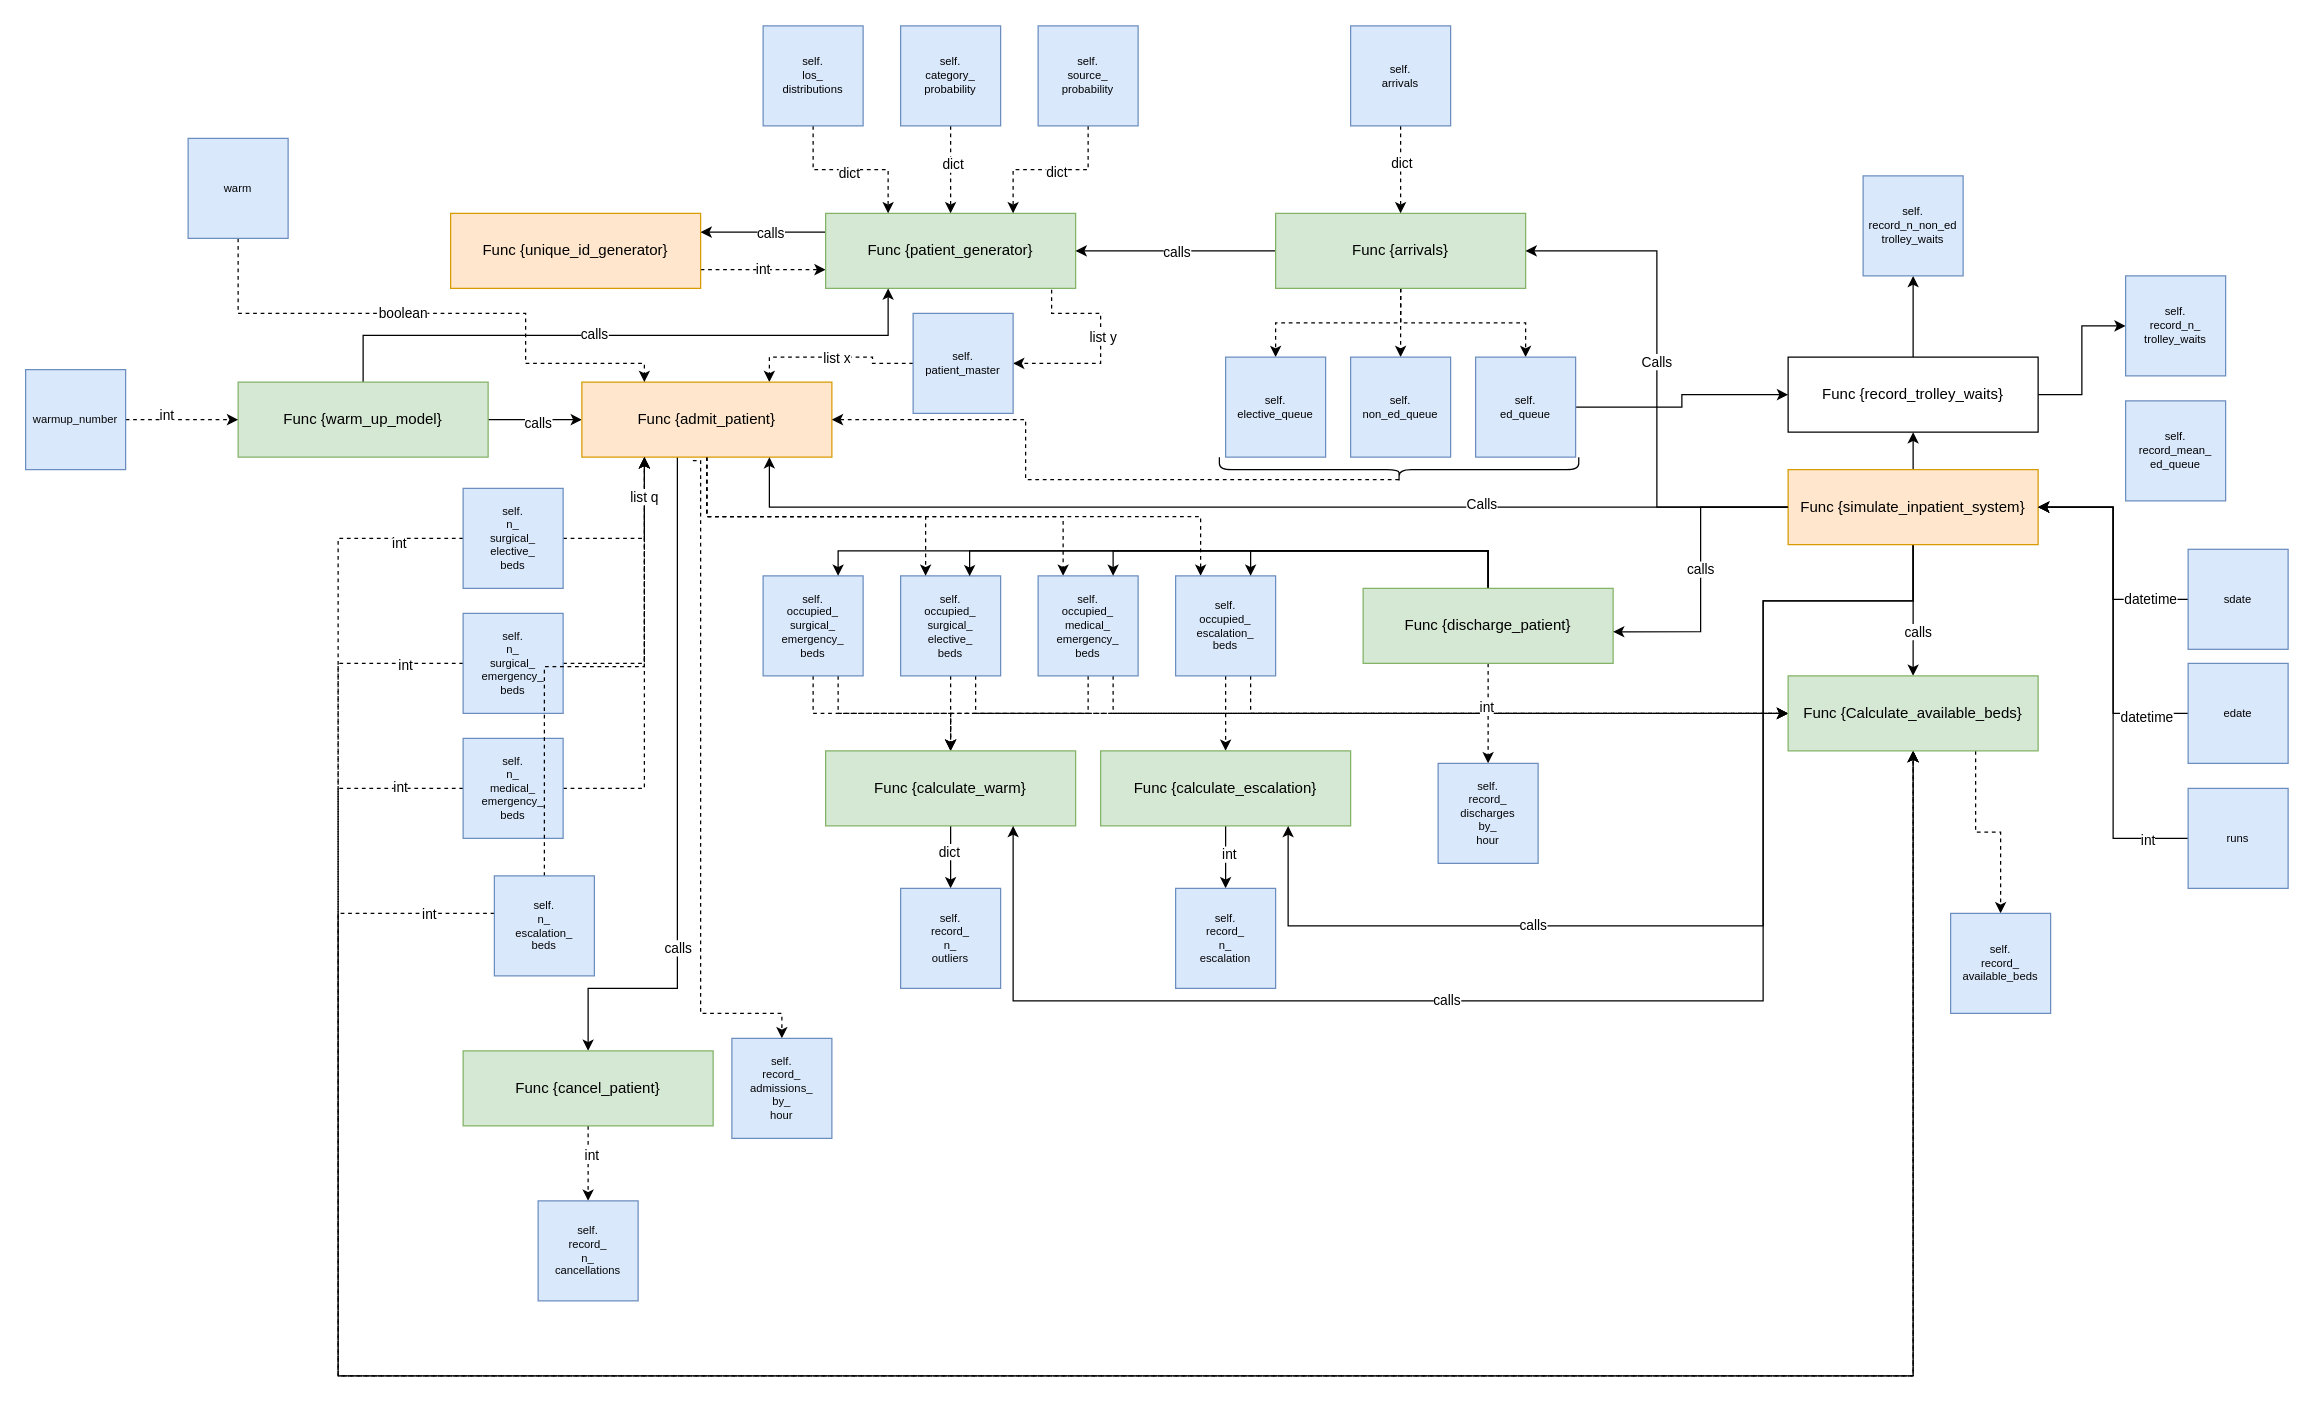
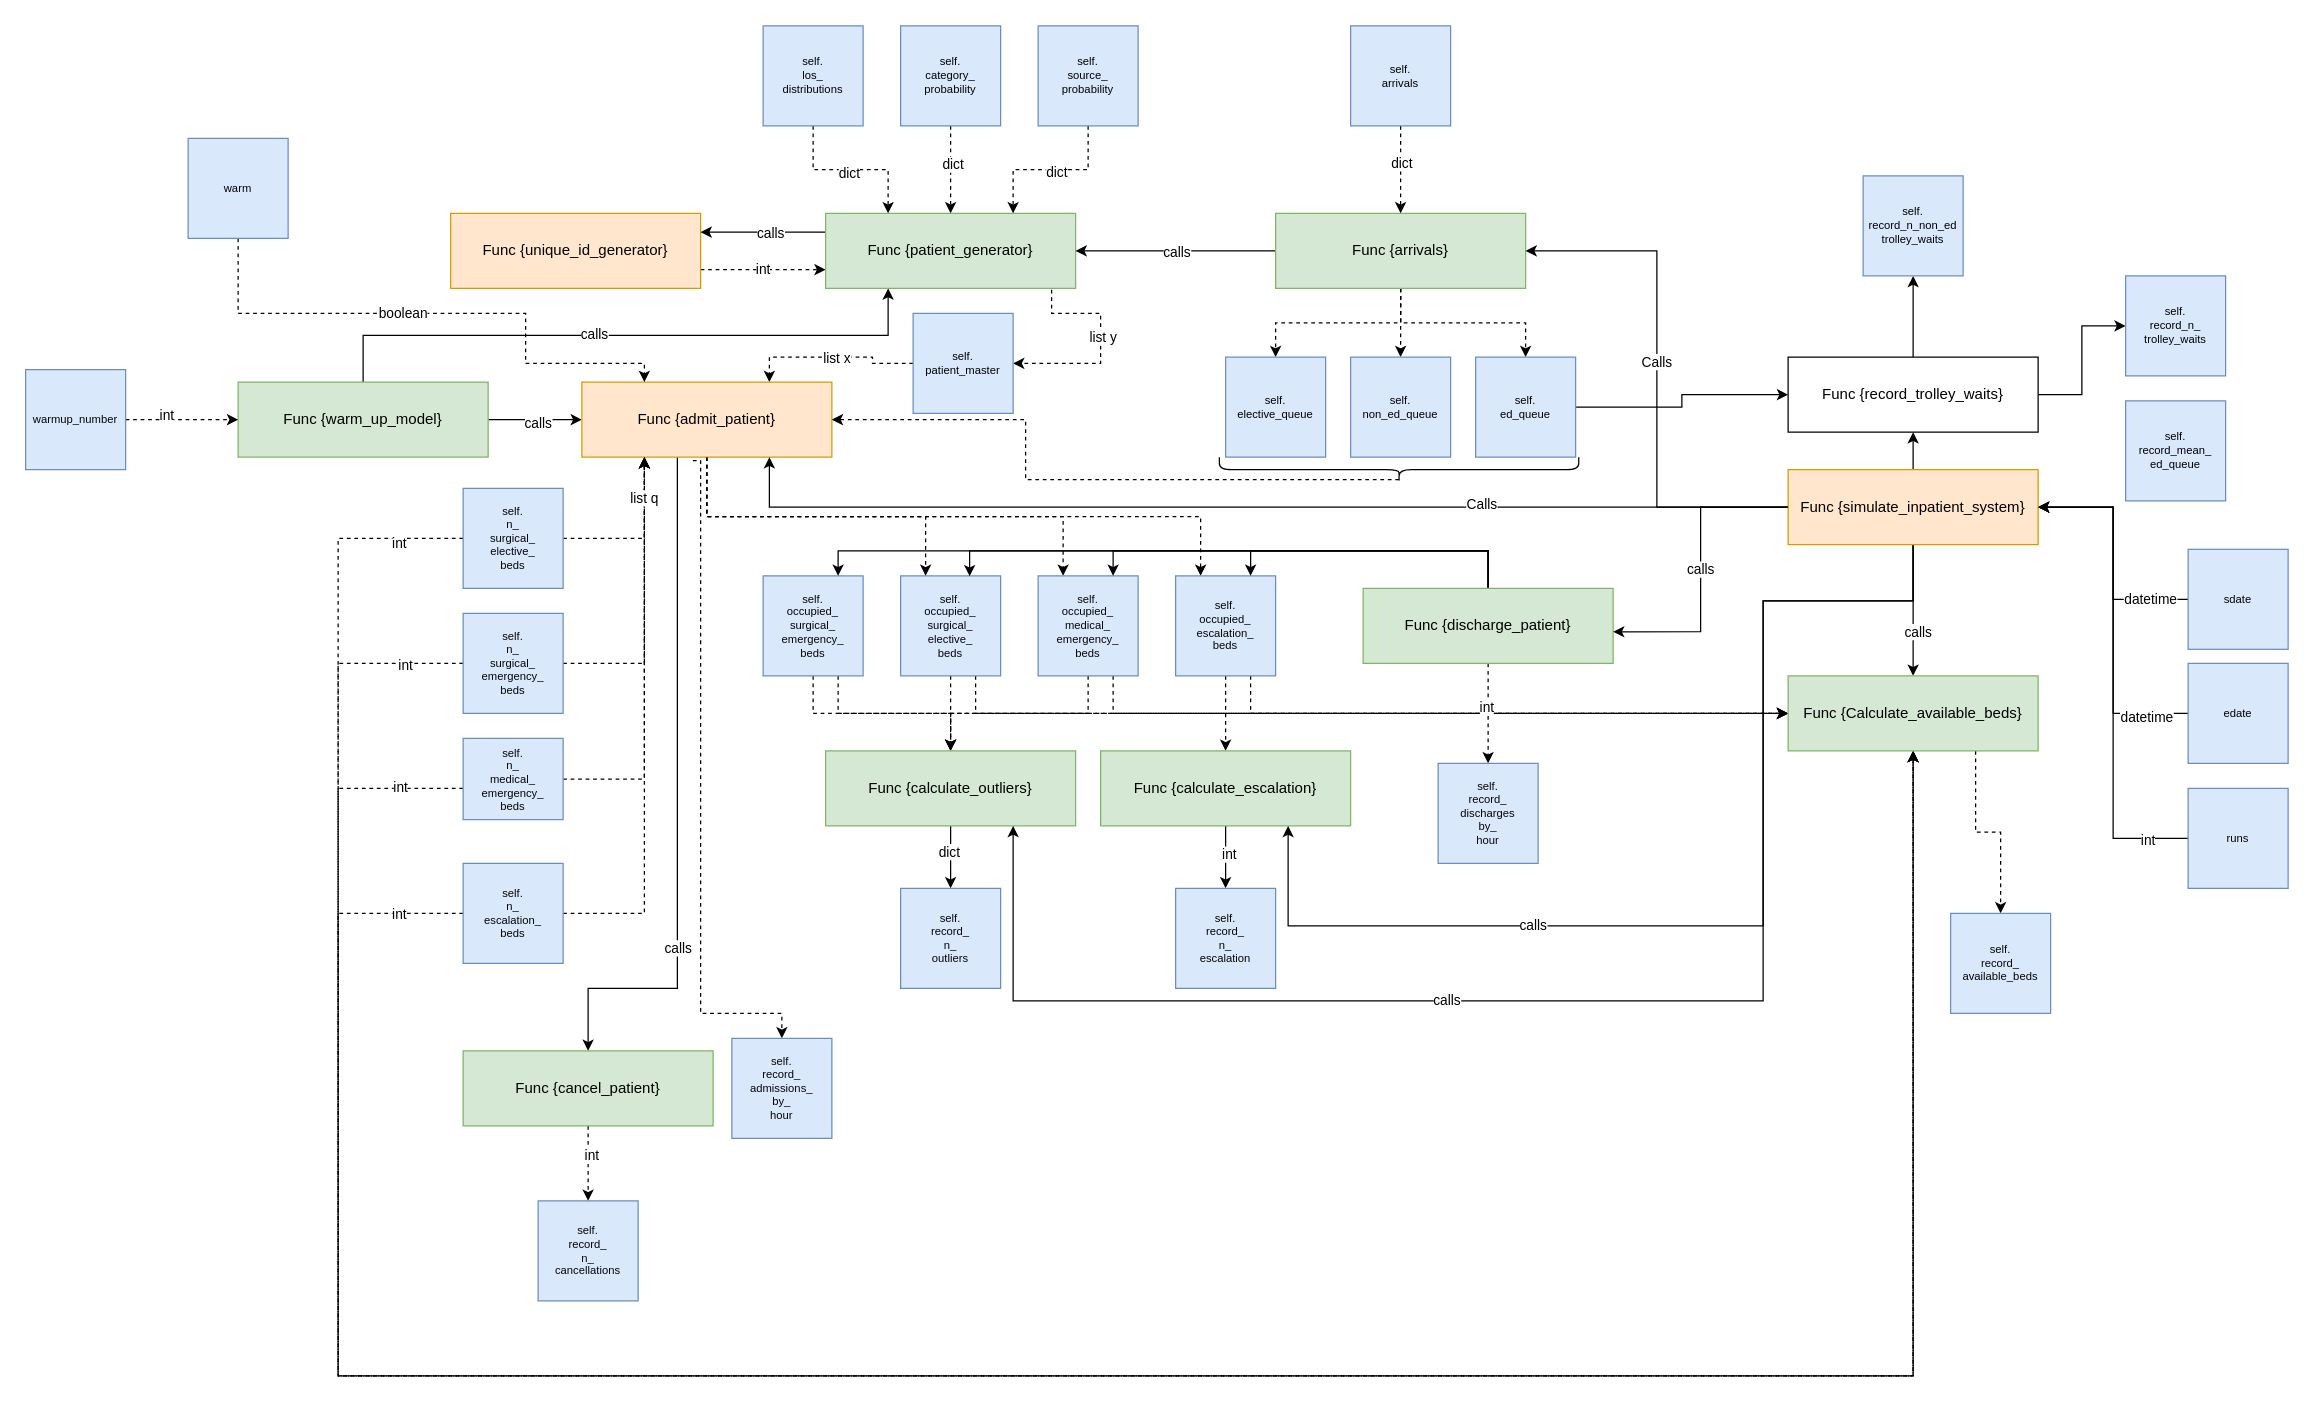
(513, 788) -> (513, 779)
(951, 788) -> (951, 788)
(544, 926) -> (513, 913)
